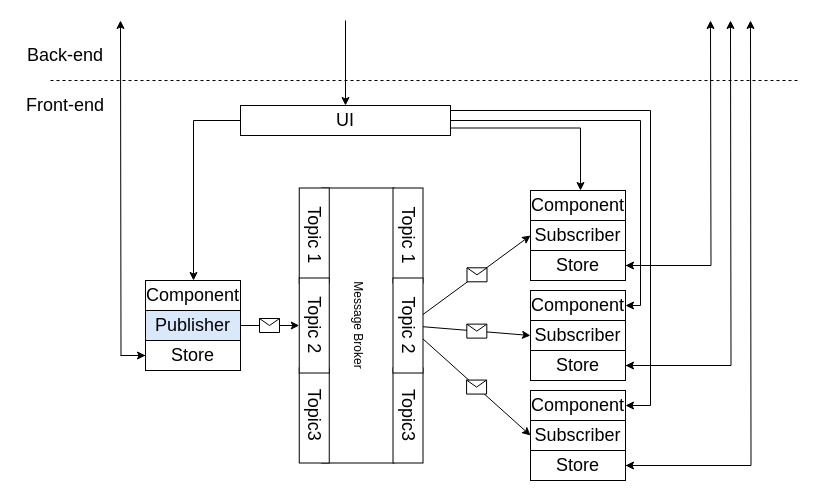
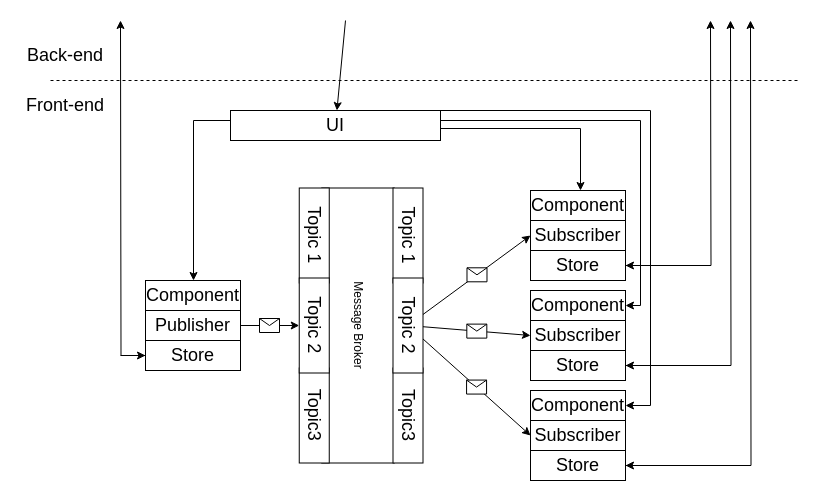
(346, 121) -> (336, 126)
(193, 326) -> (193, 326)
